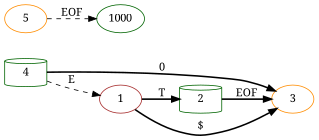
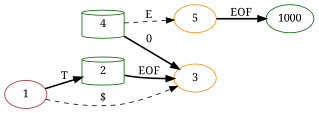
(68, 19) -> (237, 19)
(70, 88) -> (145, 22)
(202, 135) -> (109, 105)
